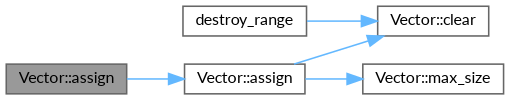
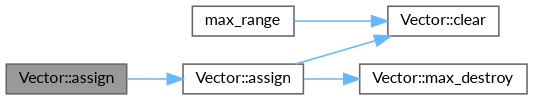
(245, 21) -> (243, 21)
(433, 79) -> (443, 79)
